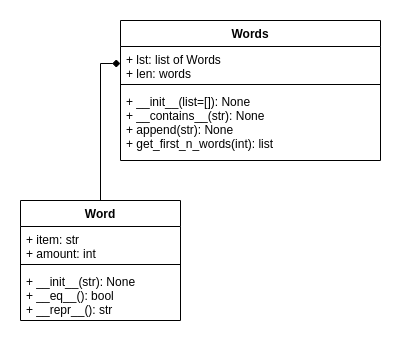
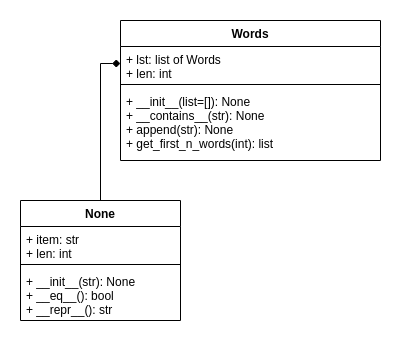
(181, 60) -> (181, 60)
(100, 214) -> (100, 214)
(57, 240) -> (57, 240)
